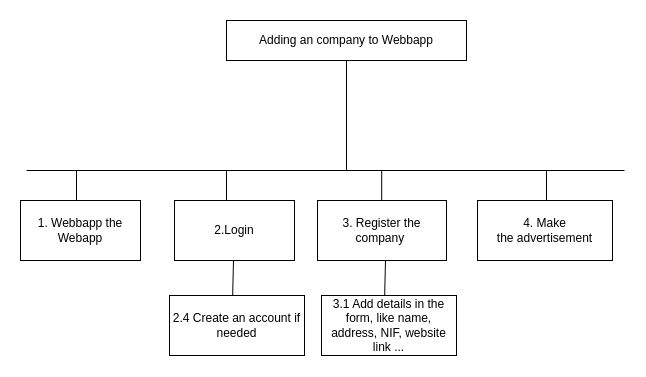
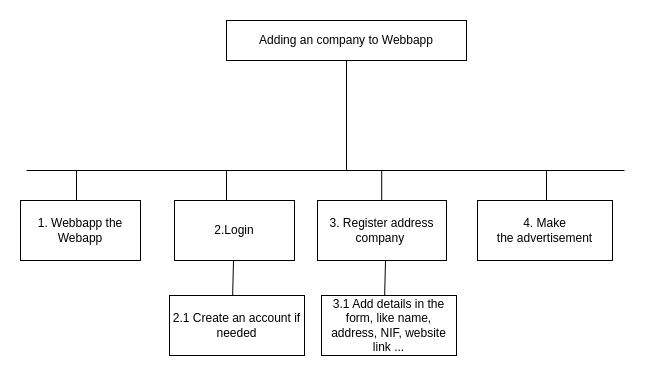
(382, 231) -> (382, 231)
(237, 326) -> (237, 326)
